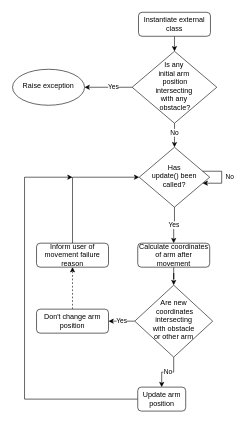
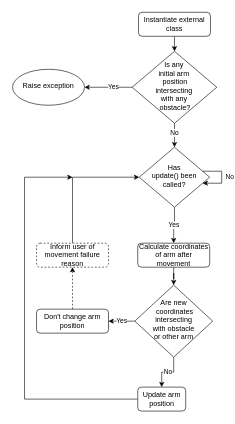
(72, 255) -> (72, 255)
